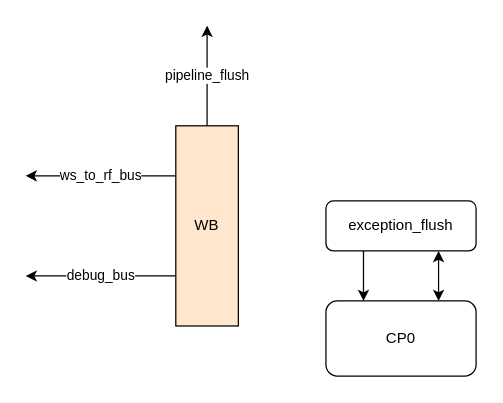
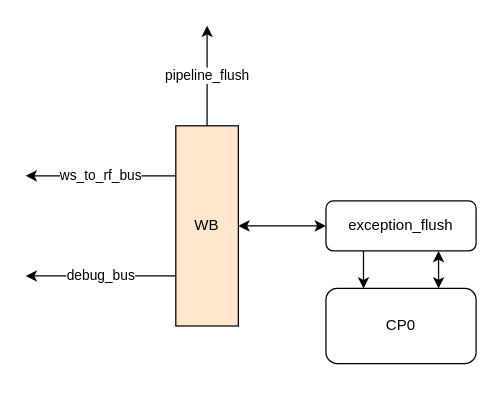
none -> (281, 226)
(401, 338) -> (401, 326)
